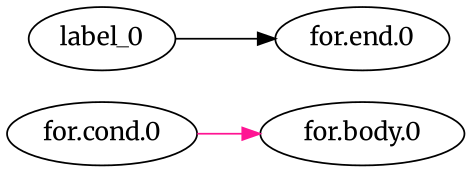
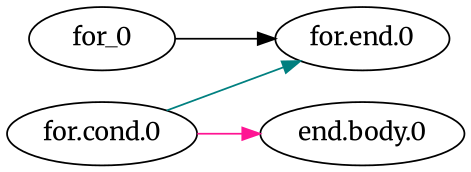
(102, 39) -> (102, 39)
none -> (225, 89)
(362, 134) -> (362, 134)
